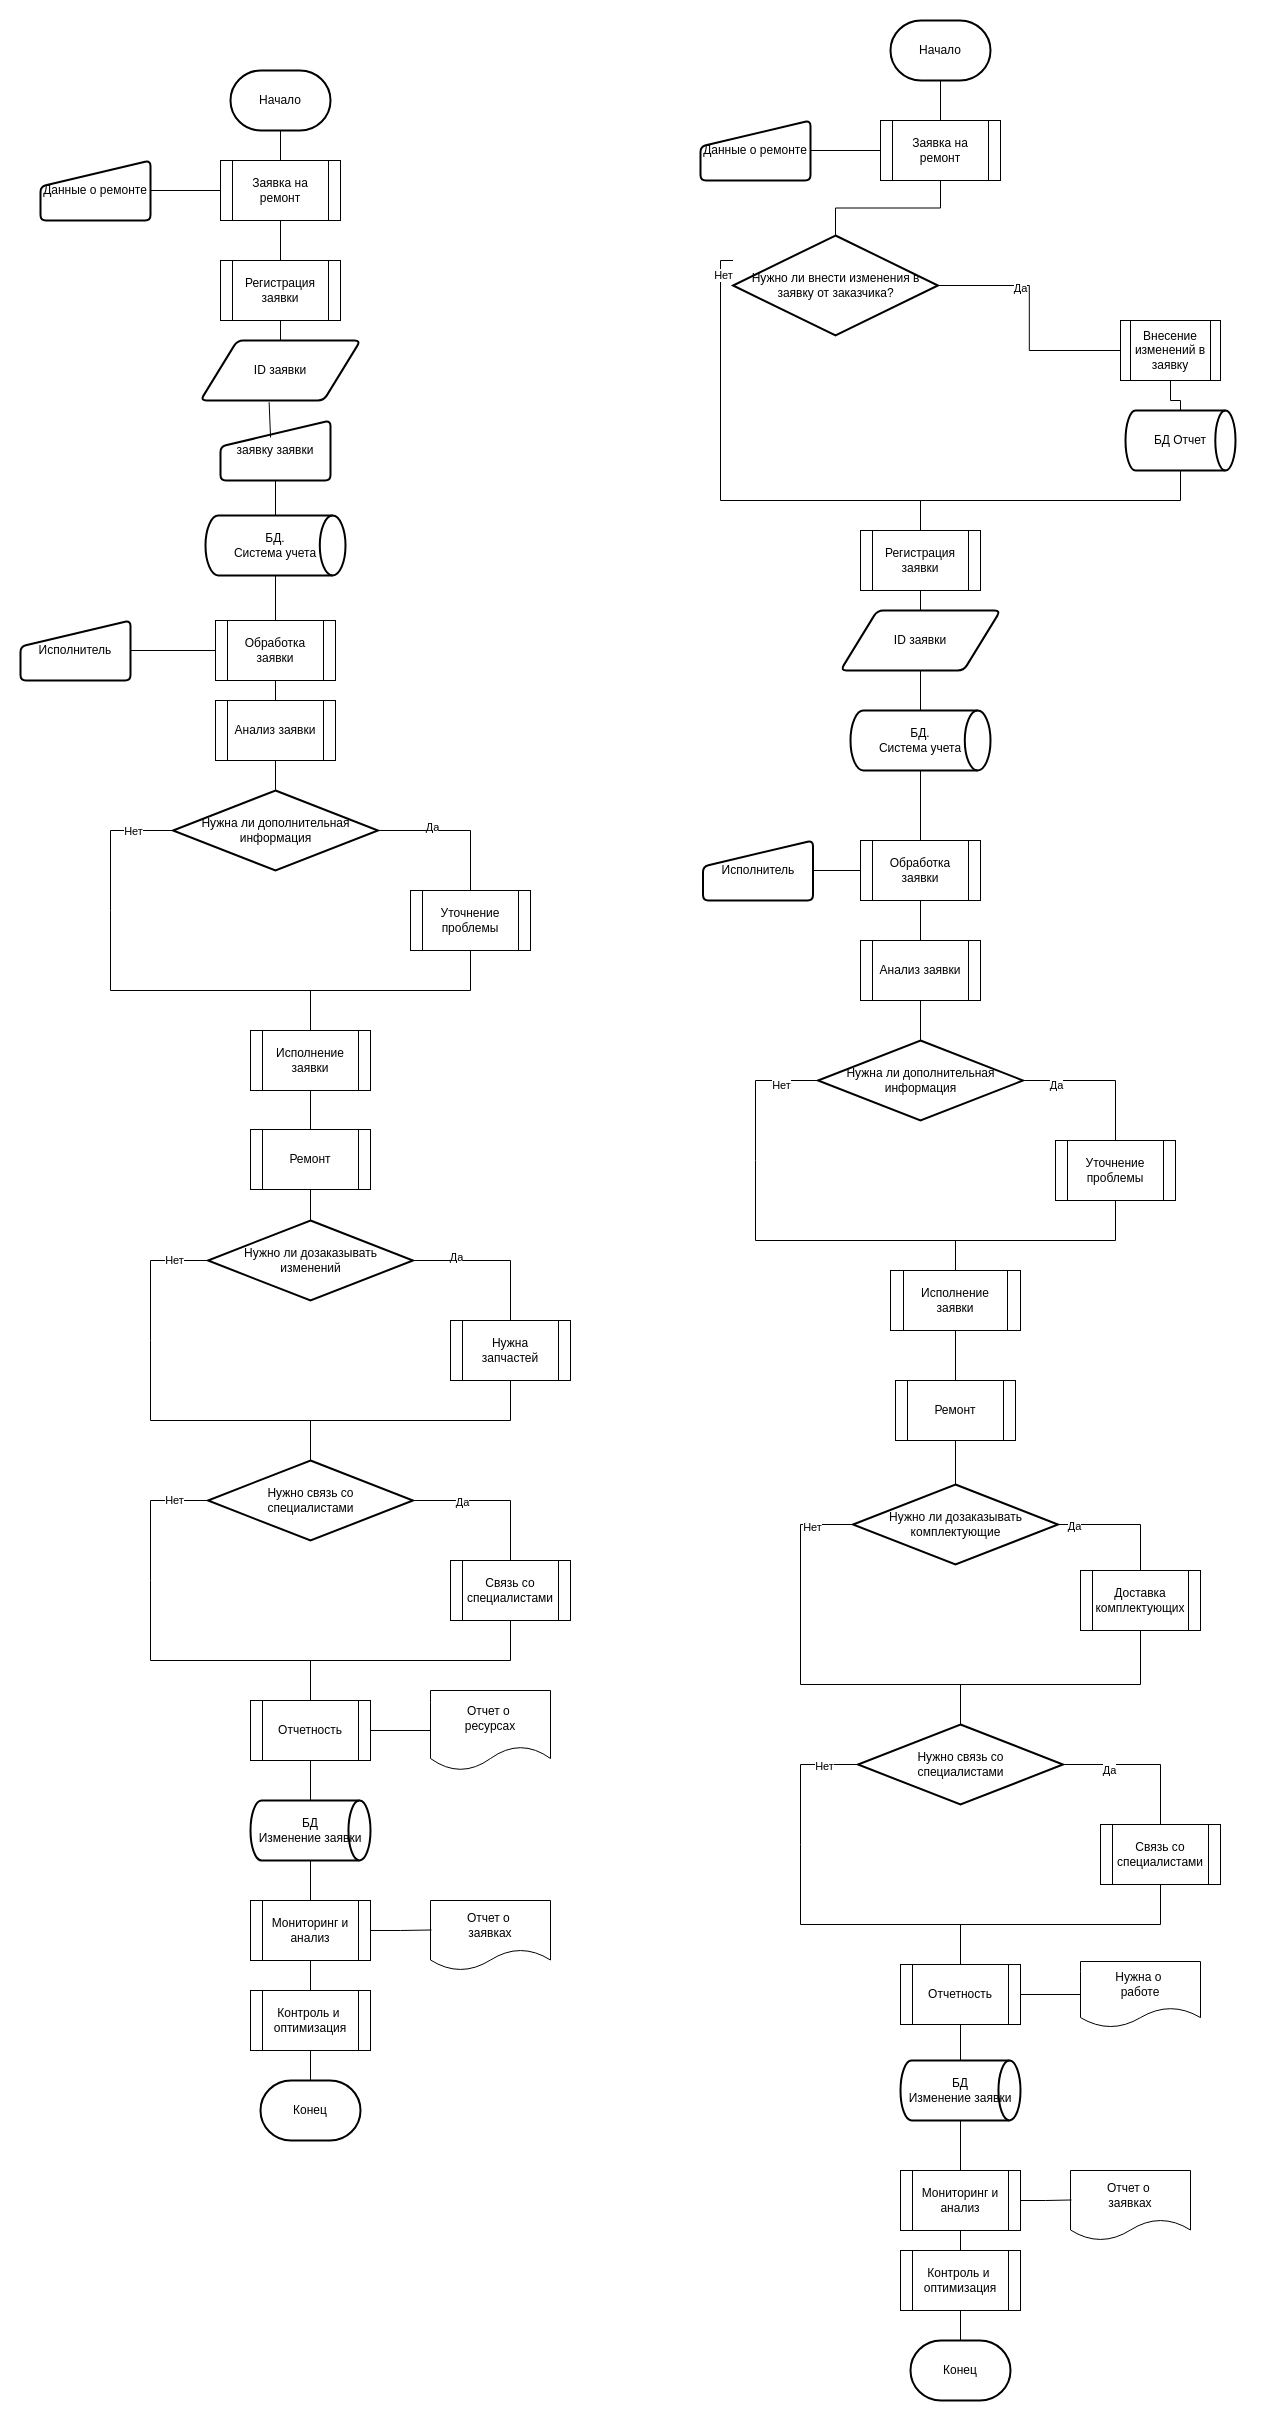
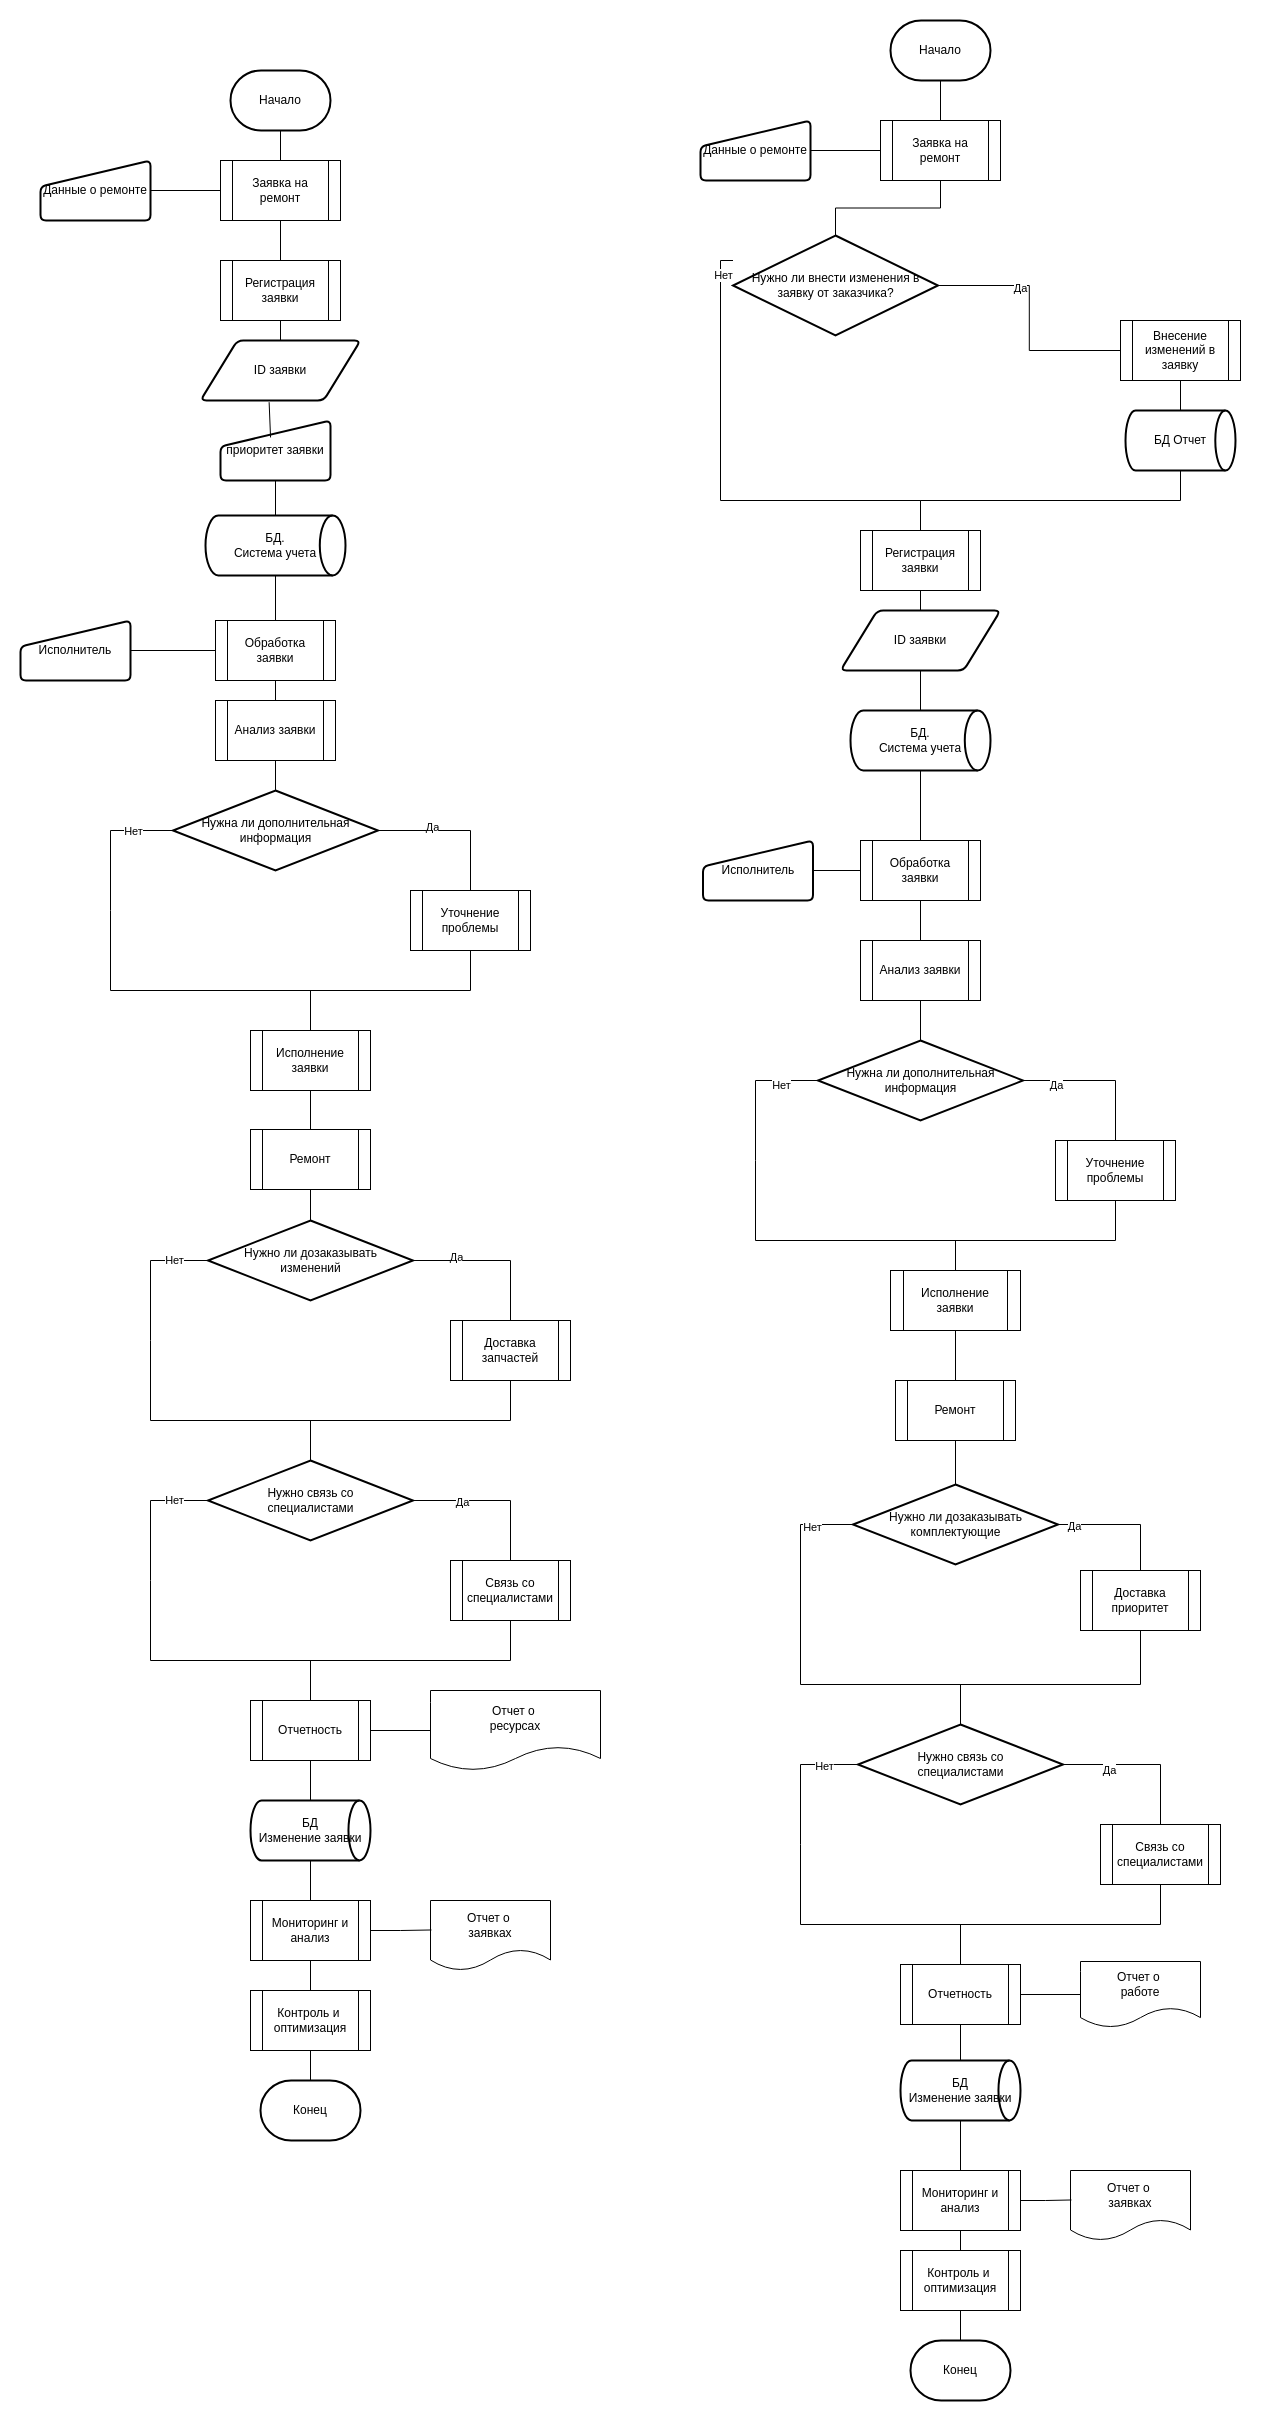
(1171, 351) -> (1181, 351)
(276, 451) -> (276, 451)
(511, 1351) -> (511, 1351)
(1141, 1601) -> (1141, 1601)
(491, 1731) -> (516, 1731)
(1141, 1985) -> (1141, 1985)
